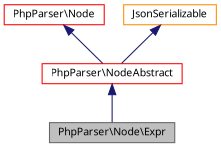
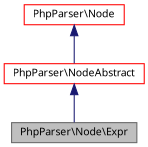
(170, 15) -> none
